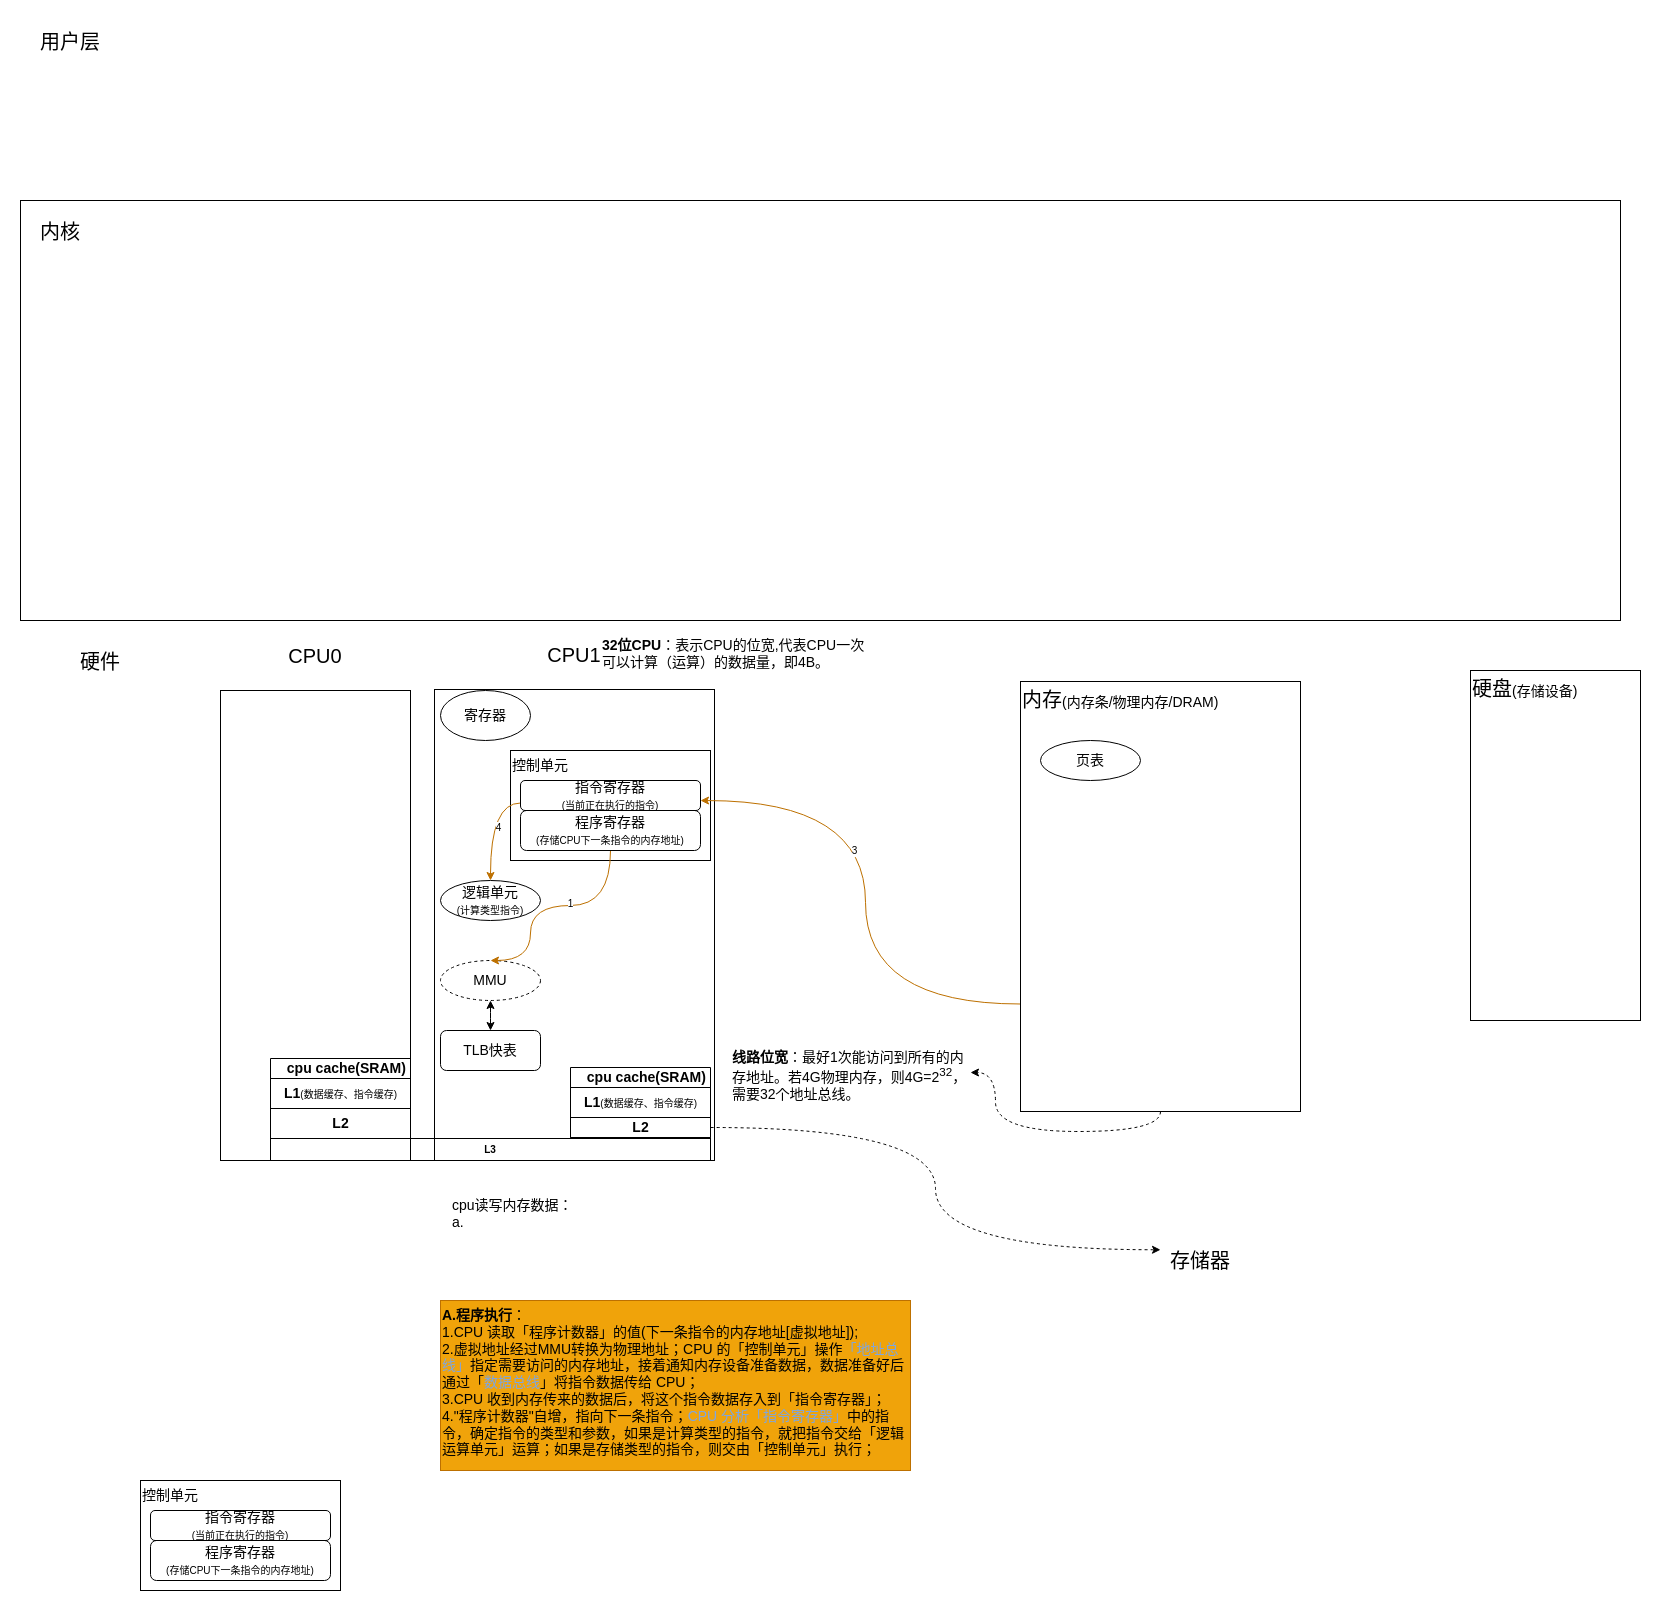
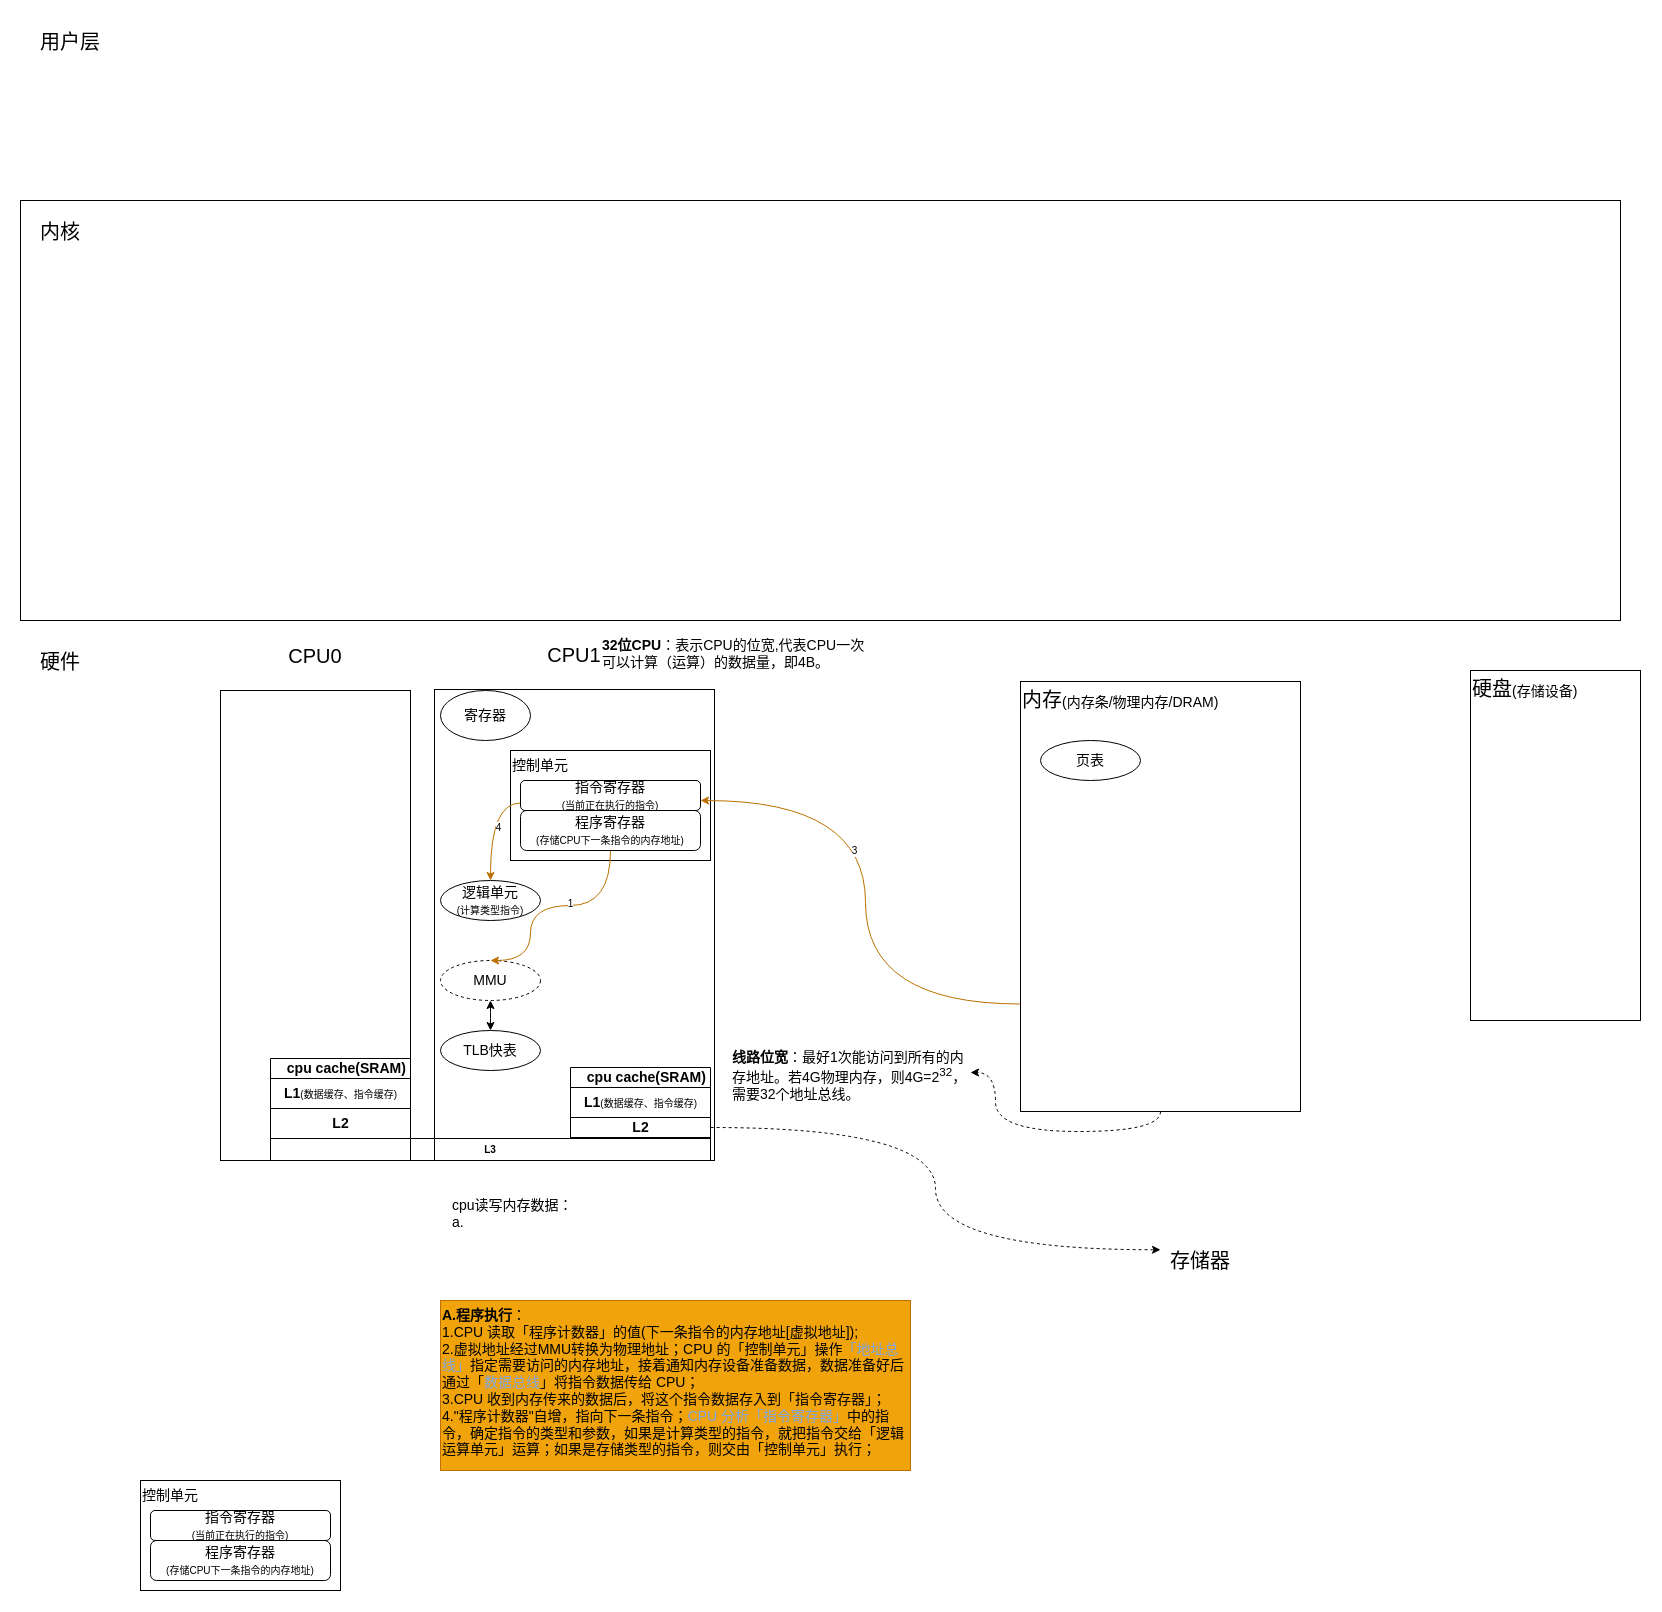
(101, 661) -> (61, 661)
(491, 1051) -> (491, 1051)
